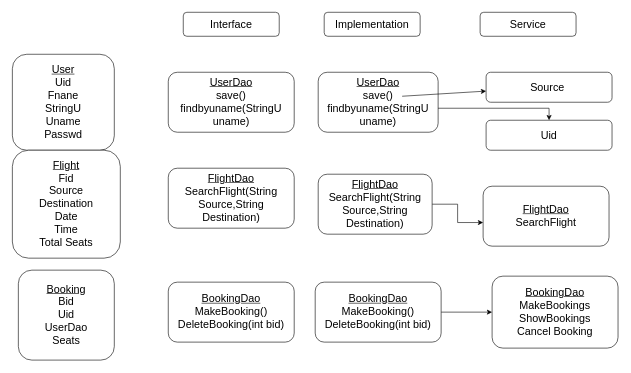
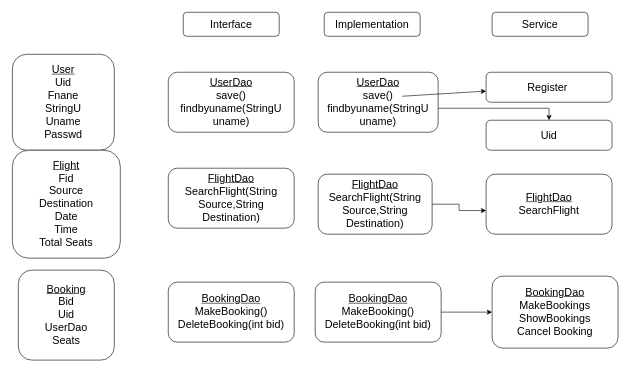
(528, 24) -> (540, 24)
(549, 87) -> (549, 87)
(546, 216) -> (549, 204)
